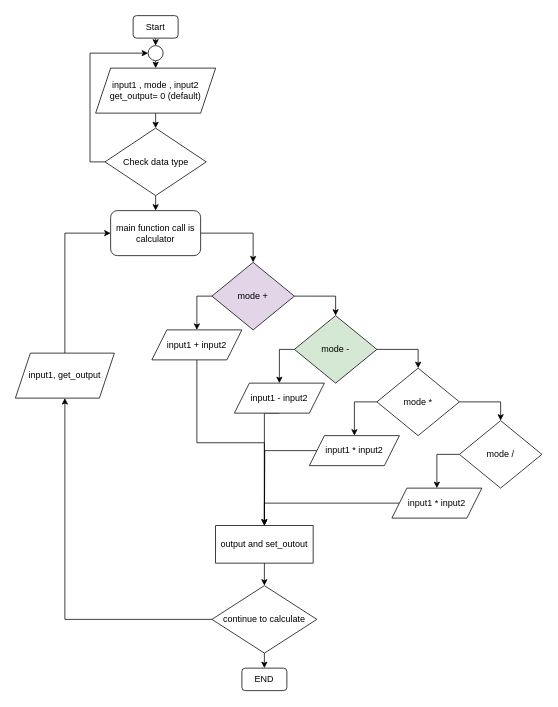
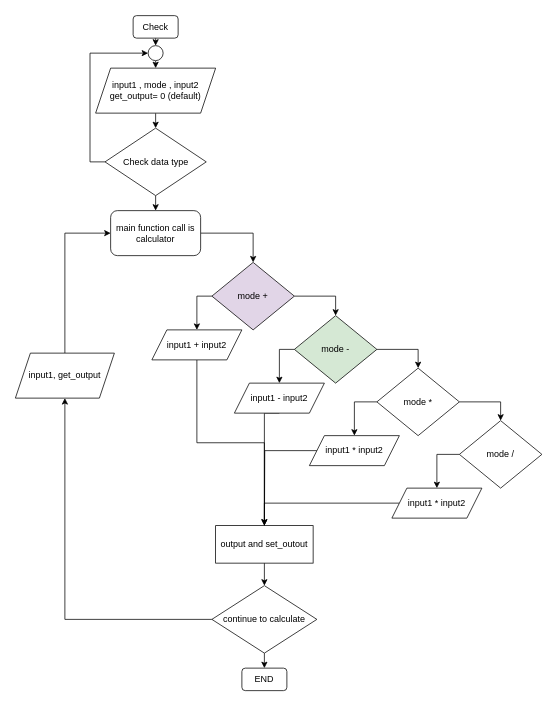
(156, 27) -> (156, 27)
